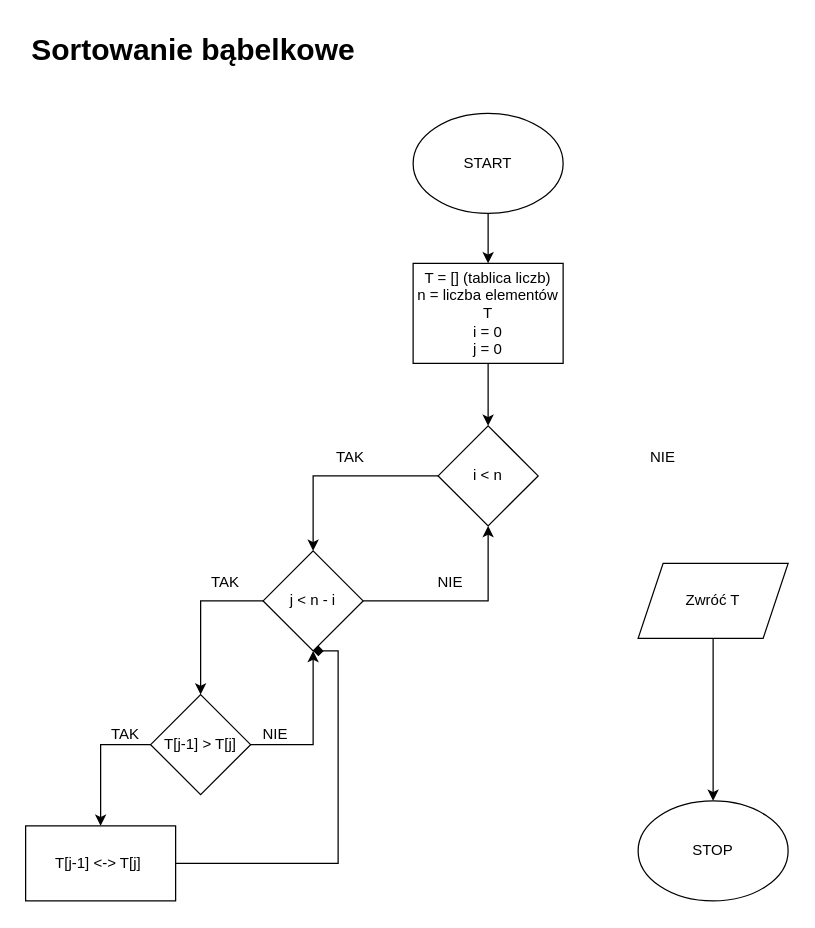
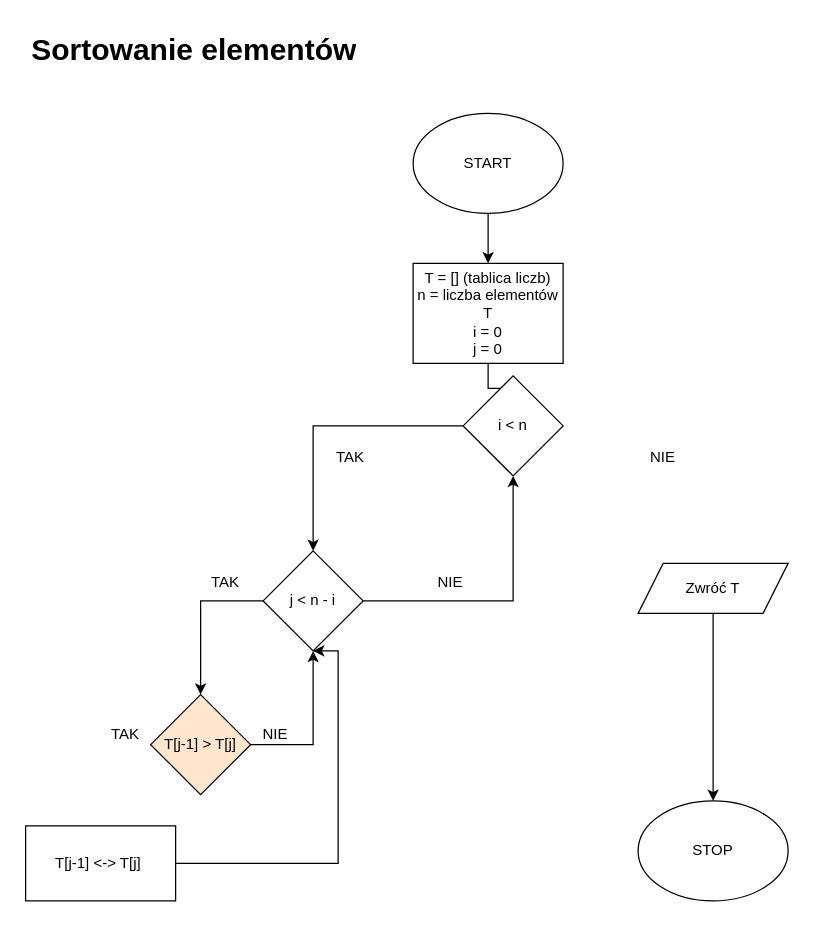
(110, 22) -> (110, 22)
(488, 476) -> (513, 426)
(713, 601) -> (713, 588)
(324, 651) -> (323, 651)
(201, 744) -> (201, 744)
(101, 755) -> none
